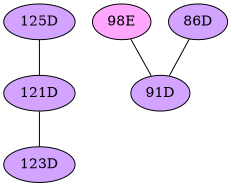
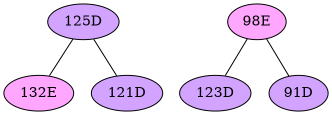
(198, 22) -> none
none -> (39, 93)
(39, 129) -> (236, 57)
